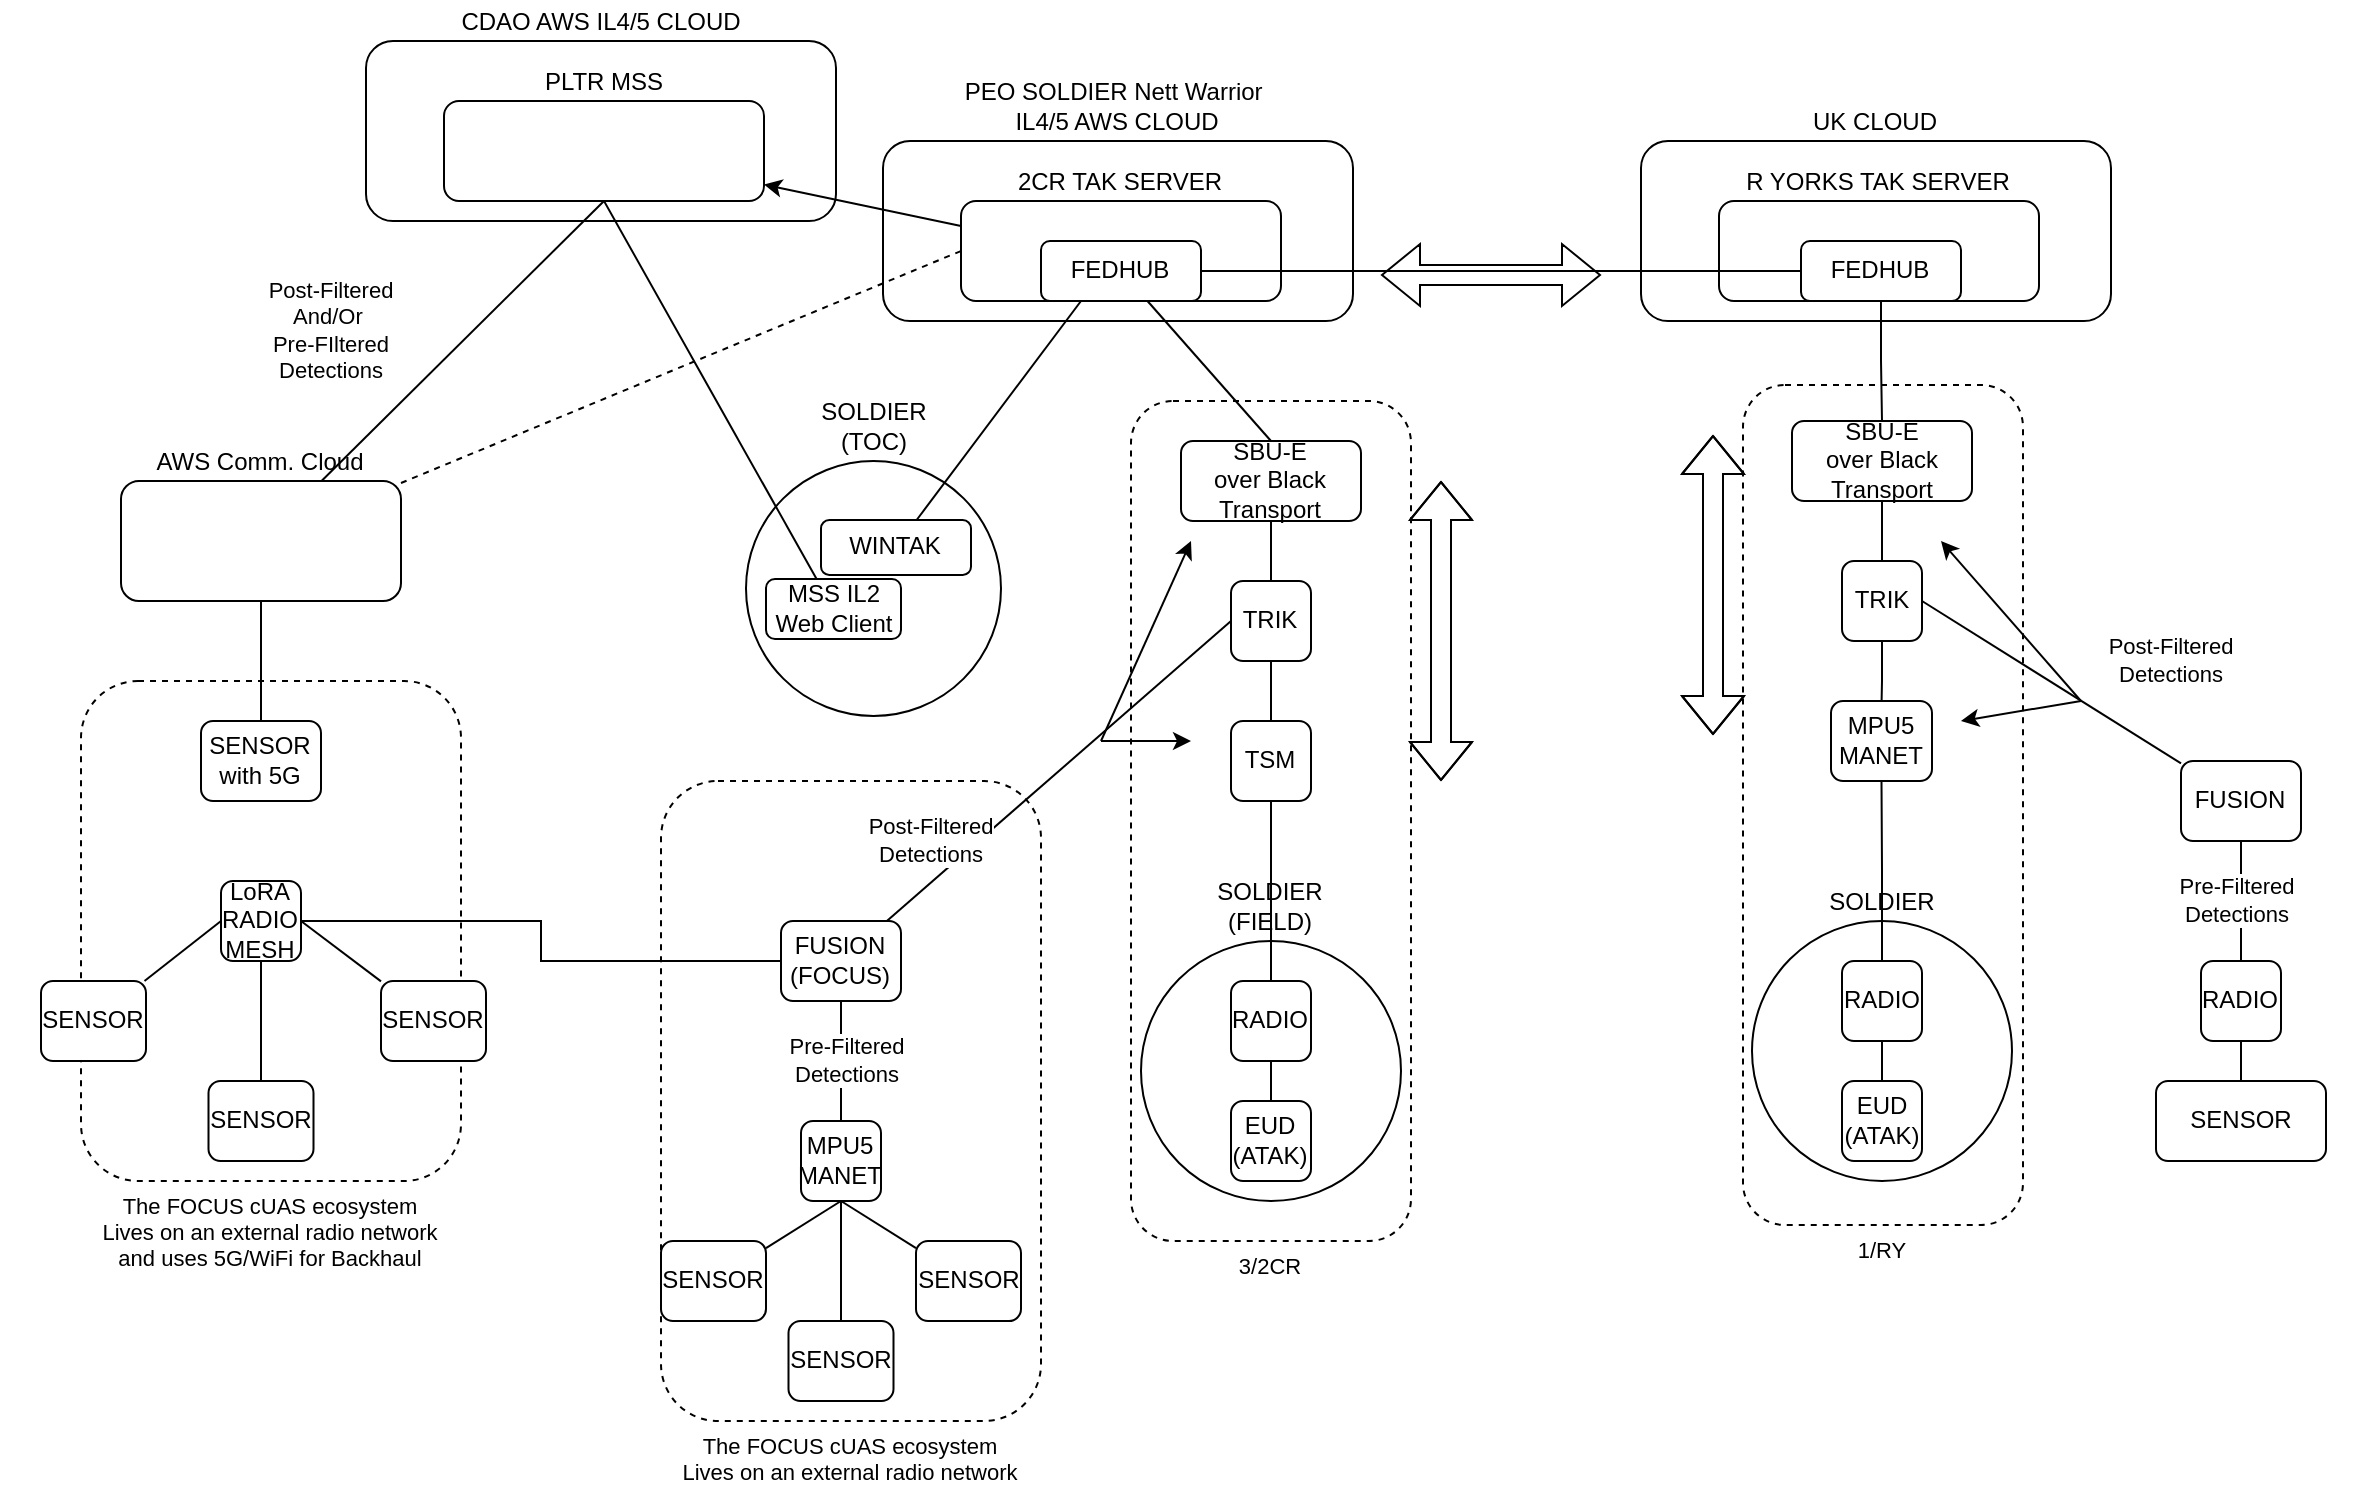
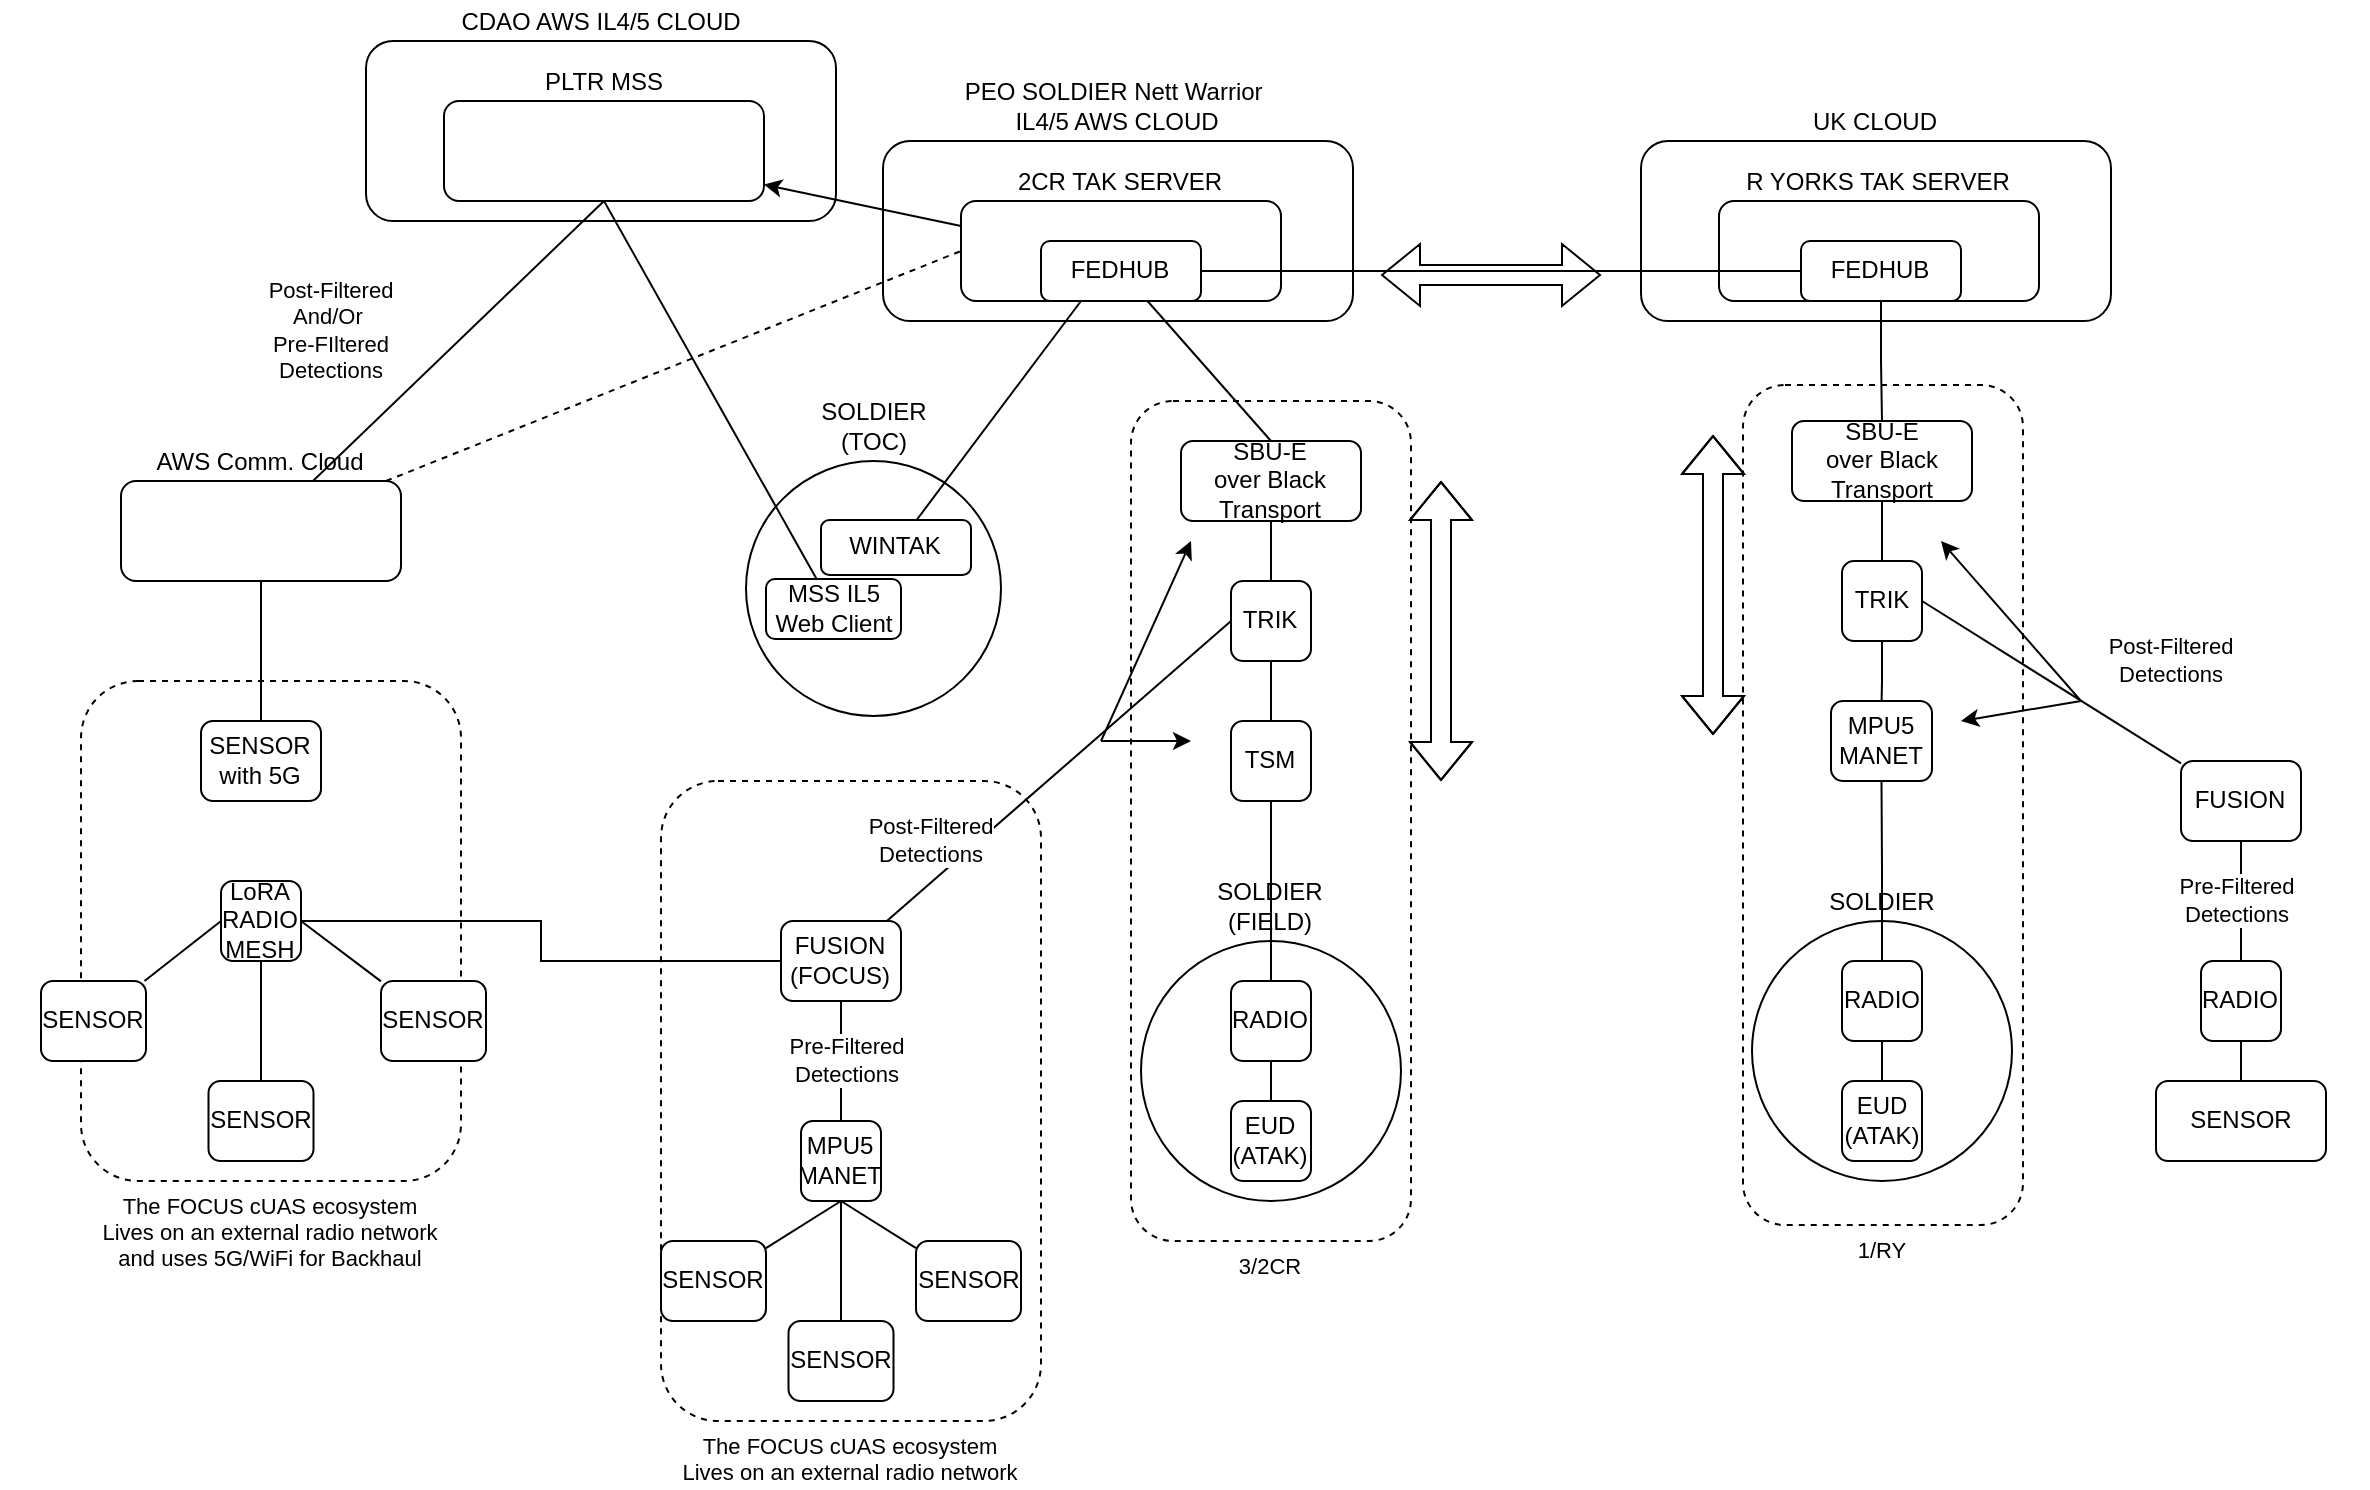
(261, 541) -> (261, 531)
(835, 609) -> (835, 609)
